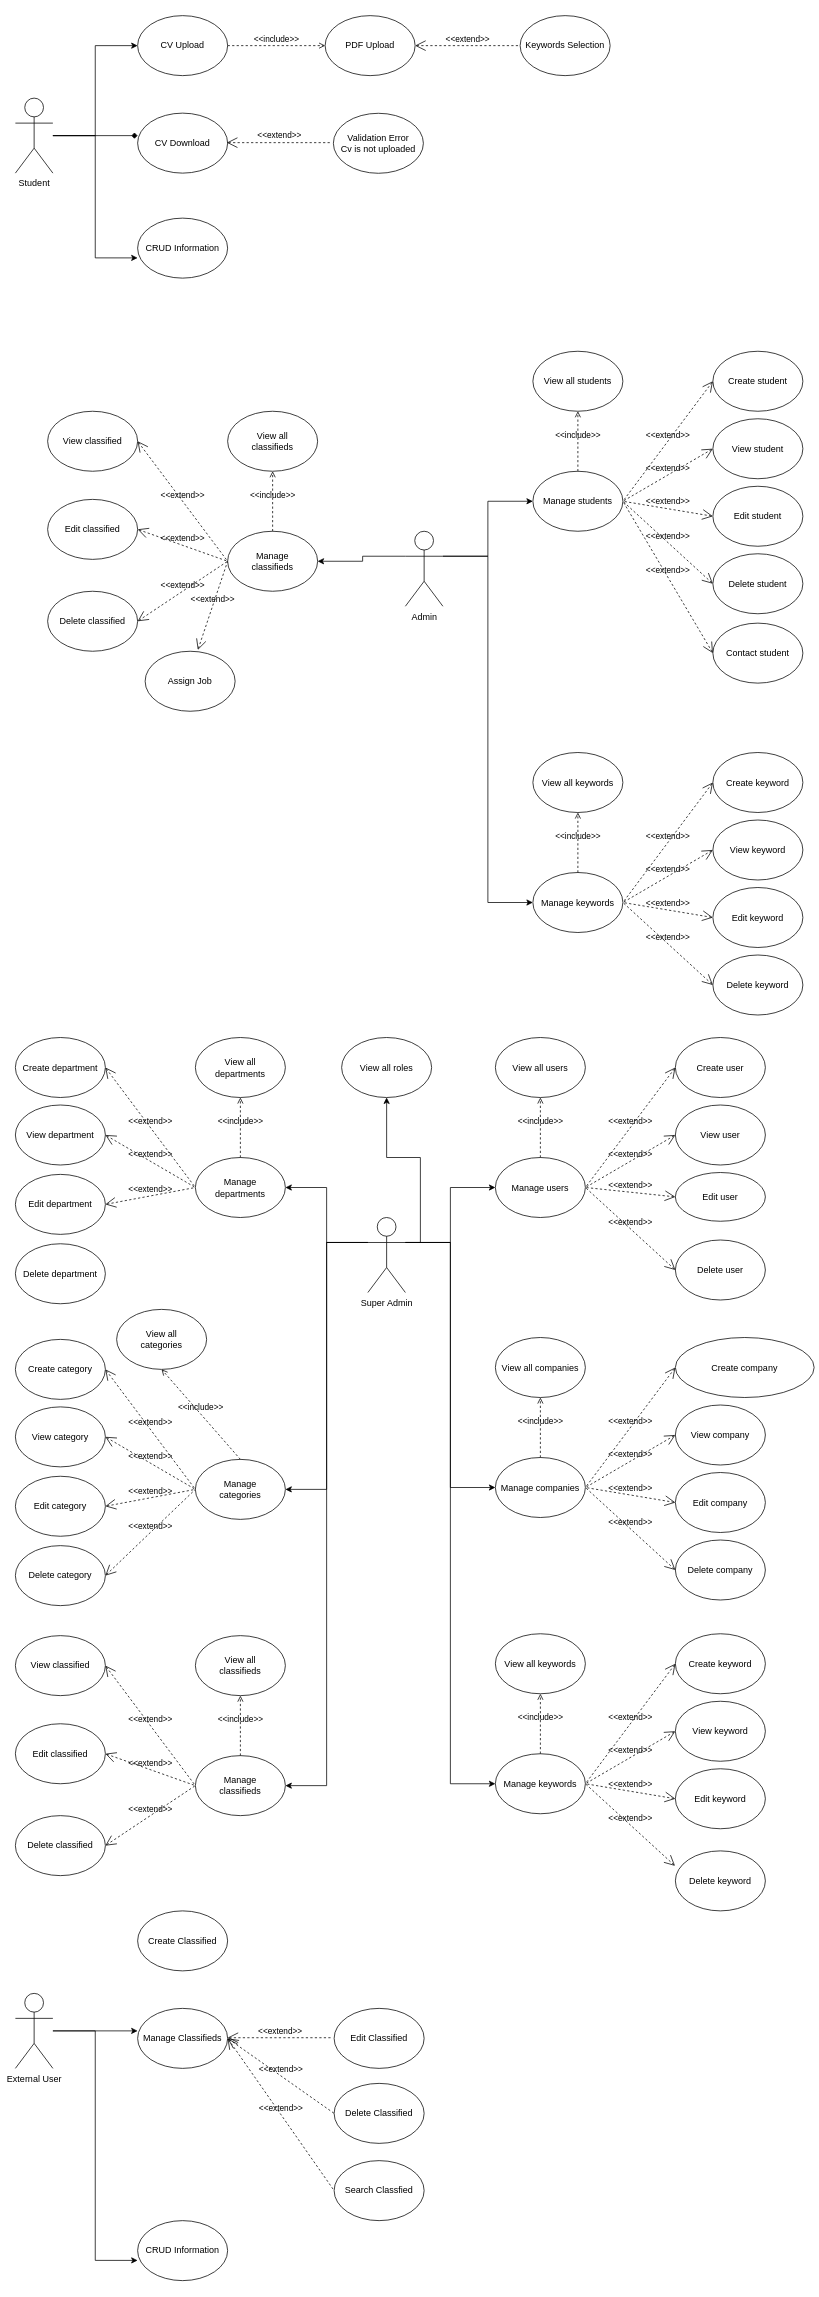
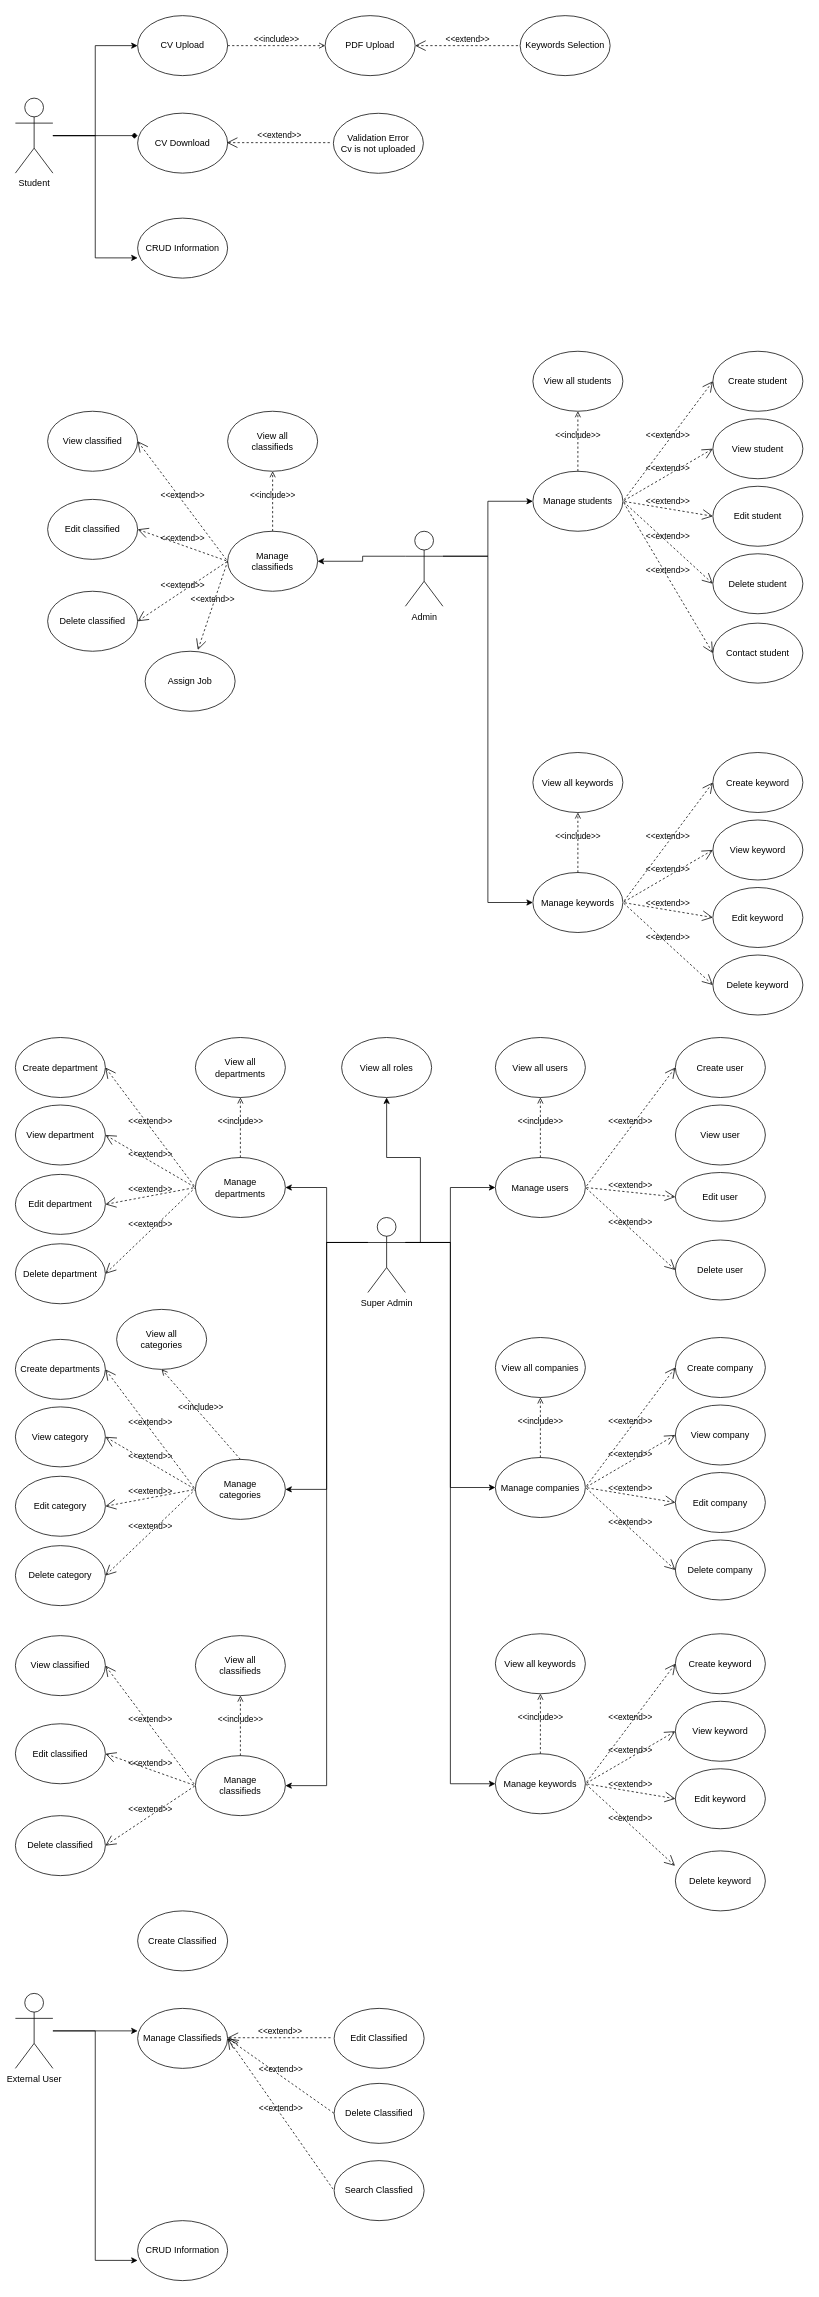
(631, 1160) -> none
none -> (150, 1230)
(745, 1367) -> (720, 1367)
(60, 1369) -> (60, 1369)
